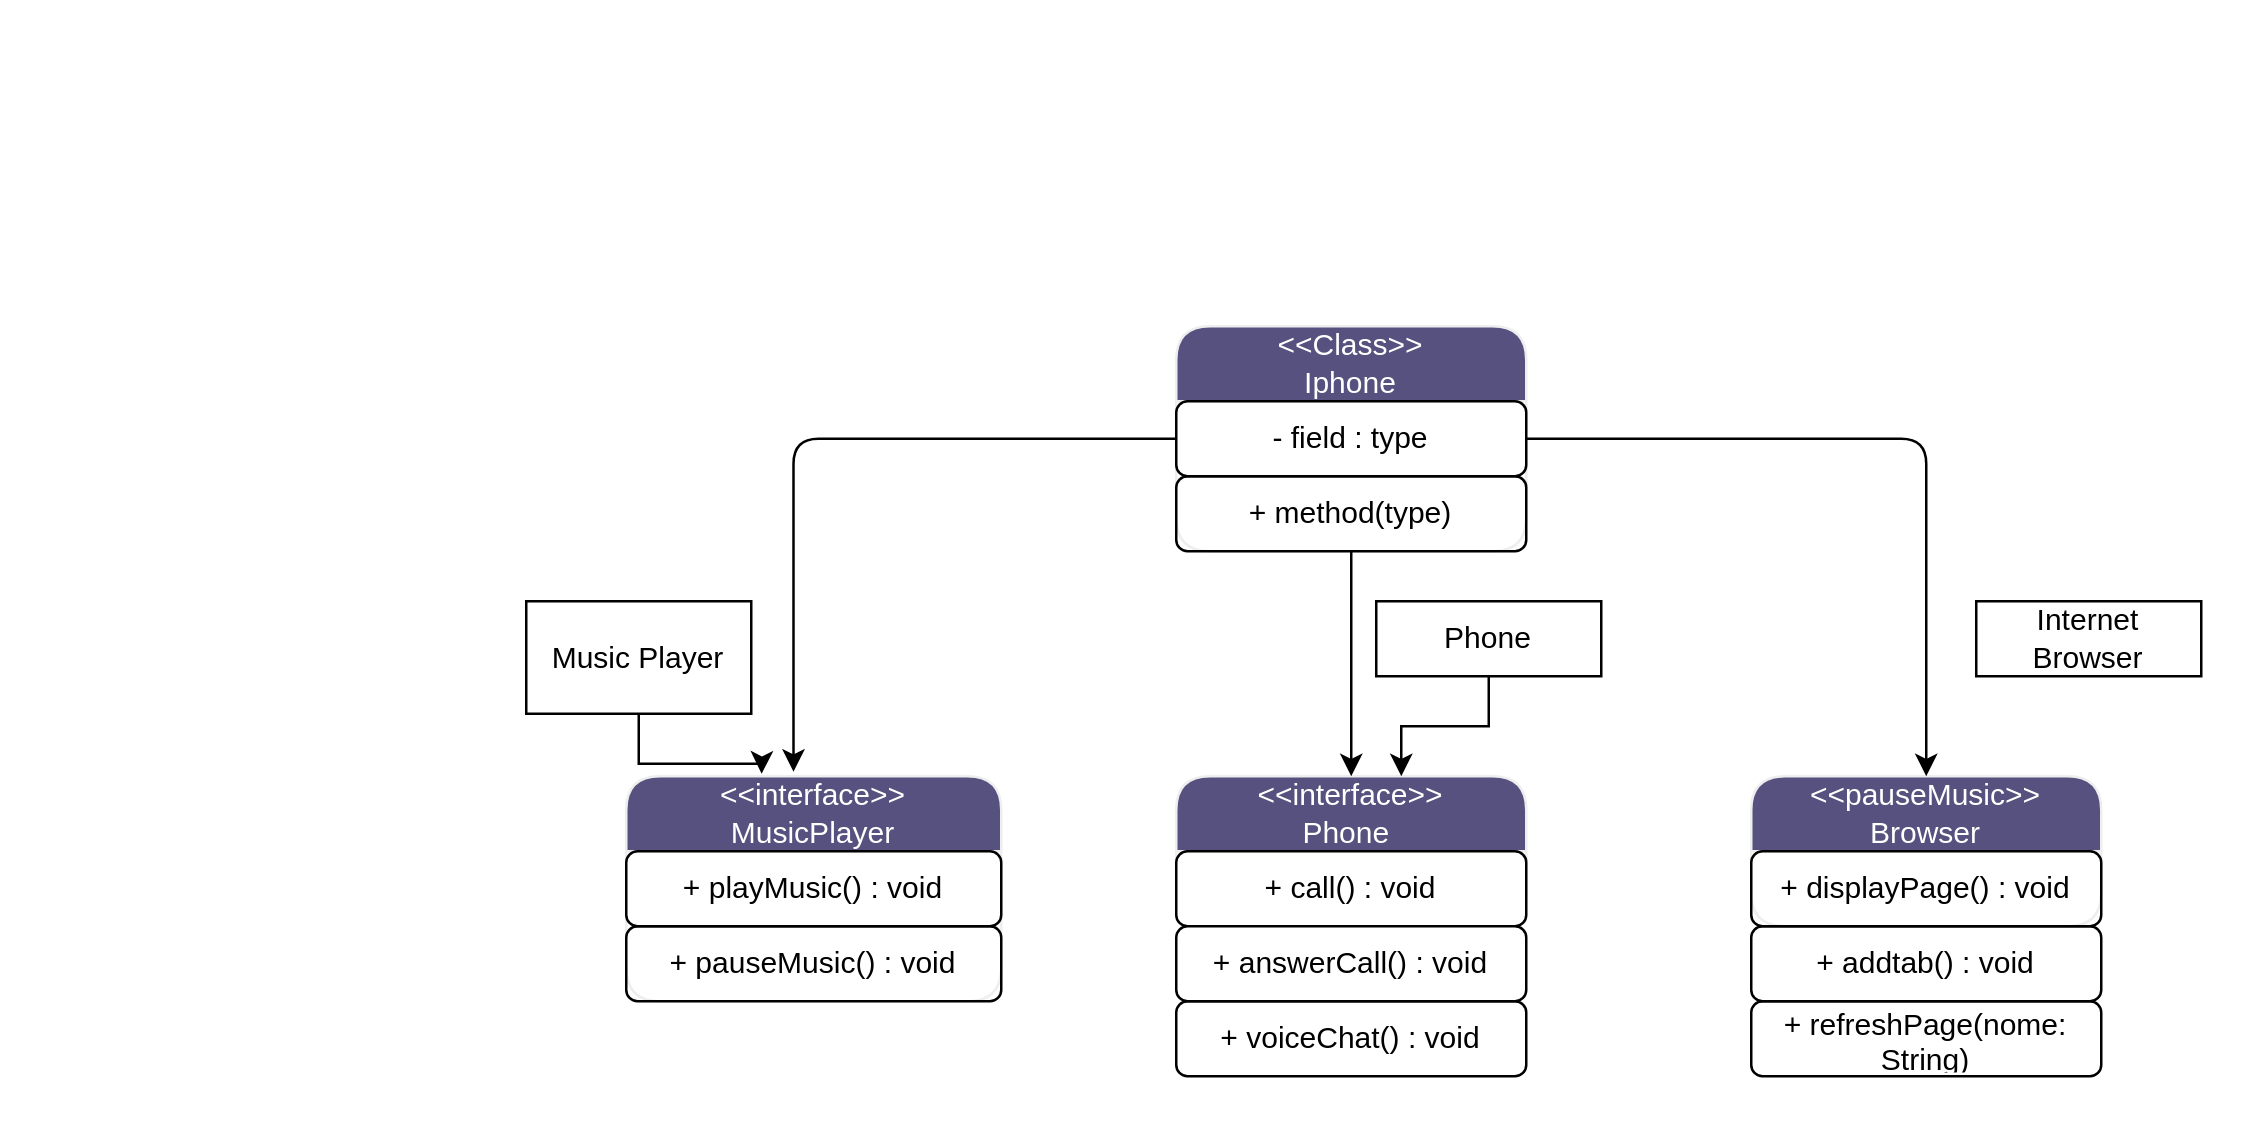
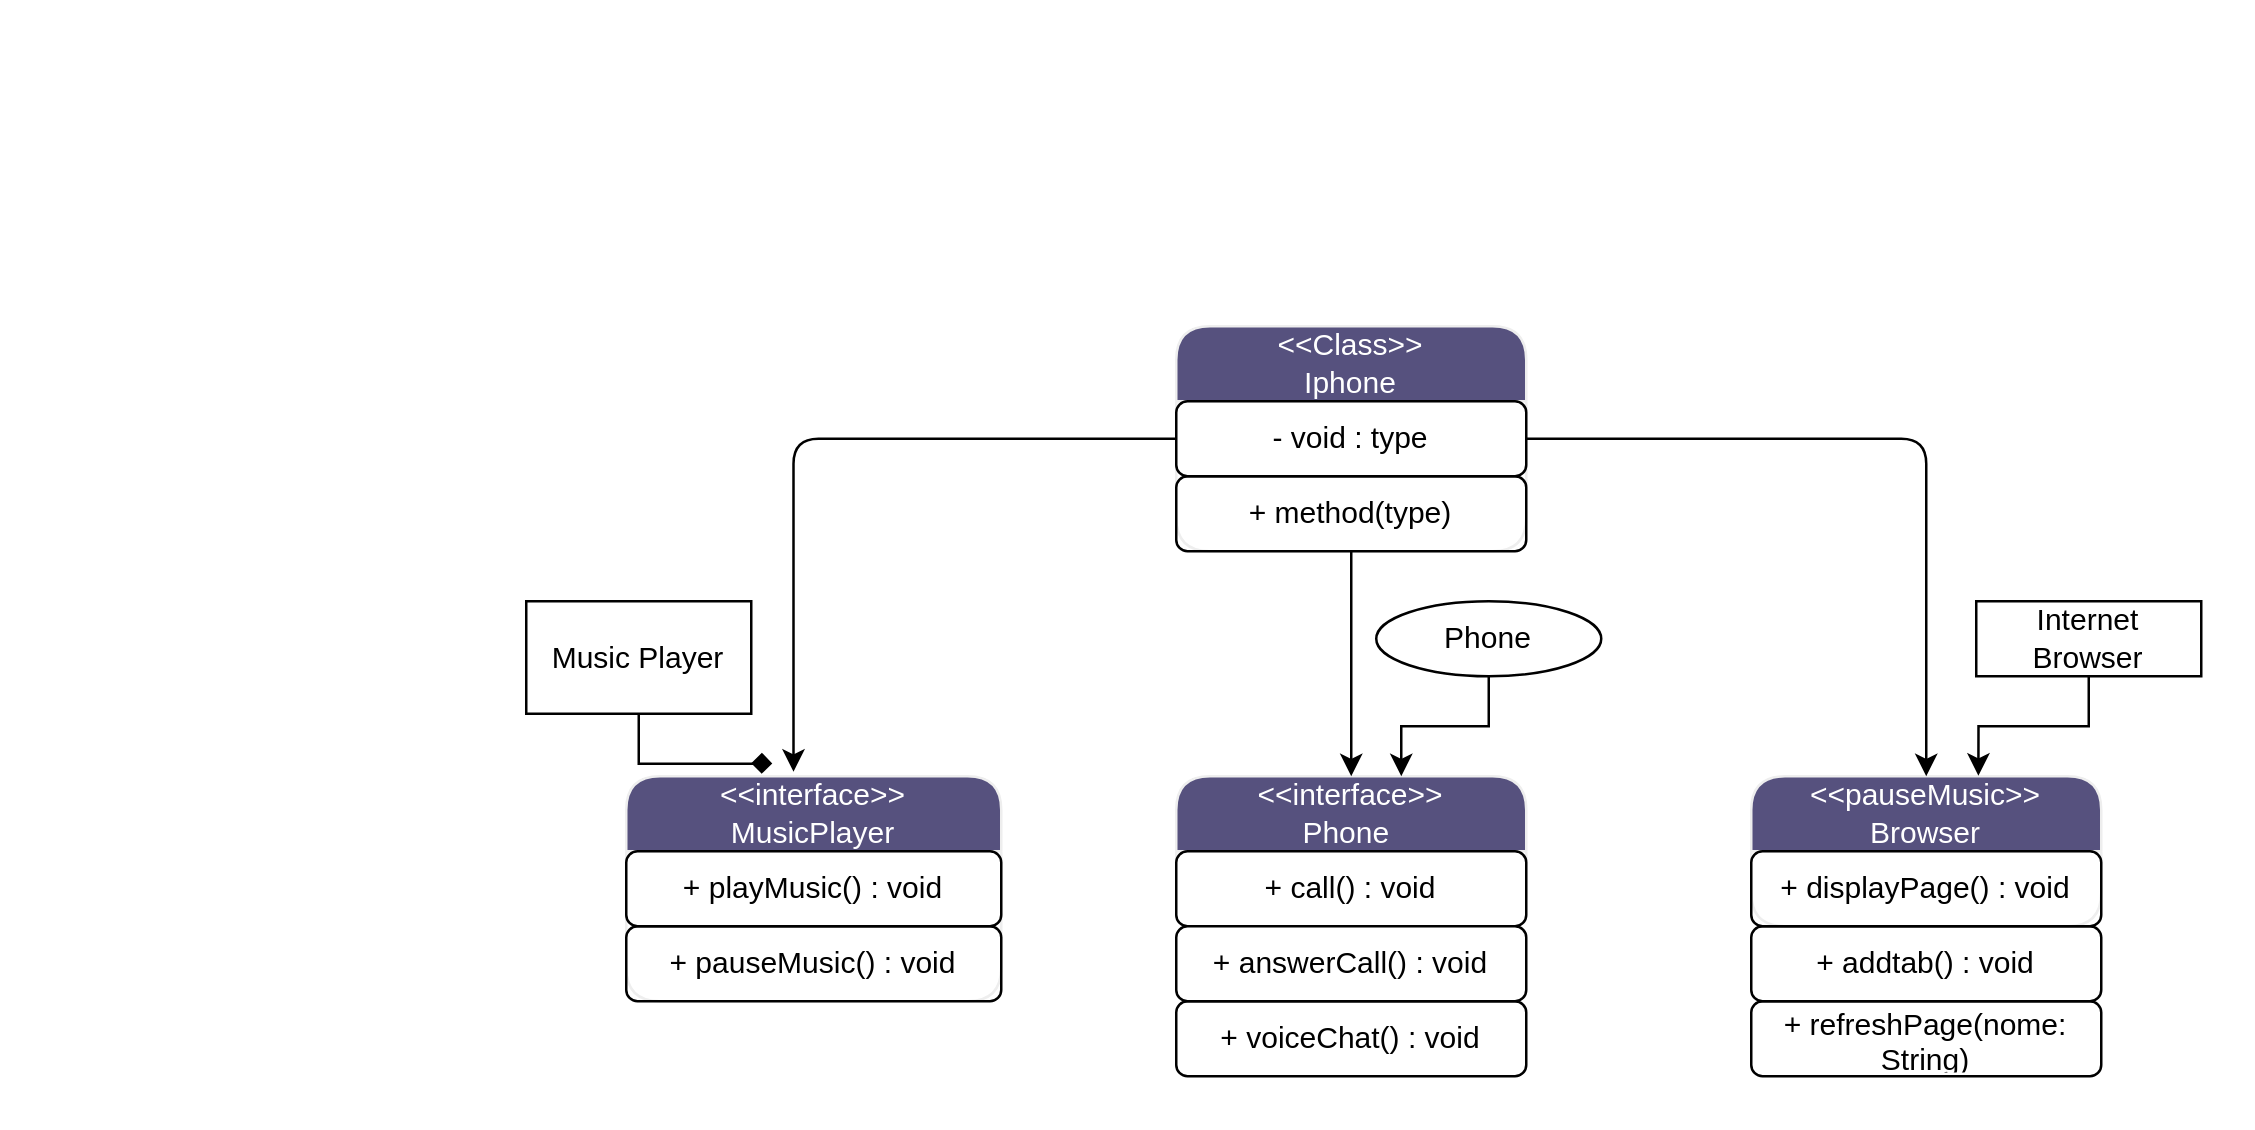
(1351, 439) -> (1351, 439)
(1489, 639) -> (1489, 639)
none -> (2043, 726)
(755, 764) -> (762, 756)
